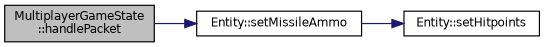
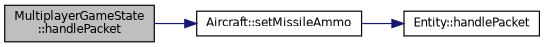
(279, 24) -> (279, 24)
(472, 24) -> (472, 24)
